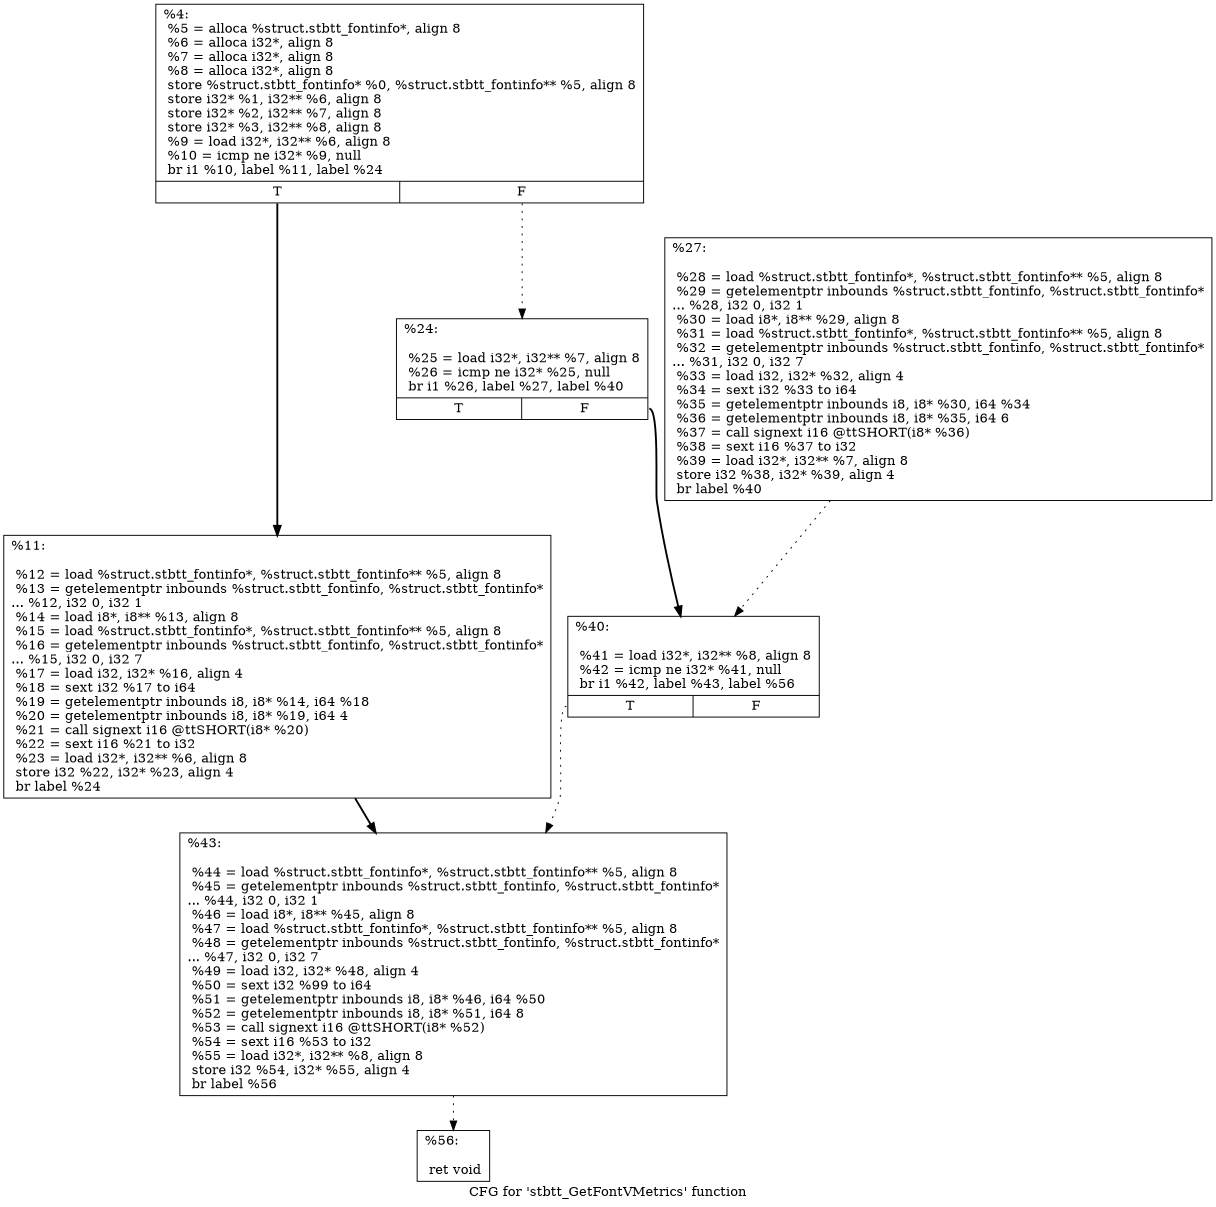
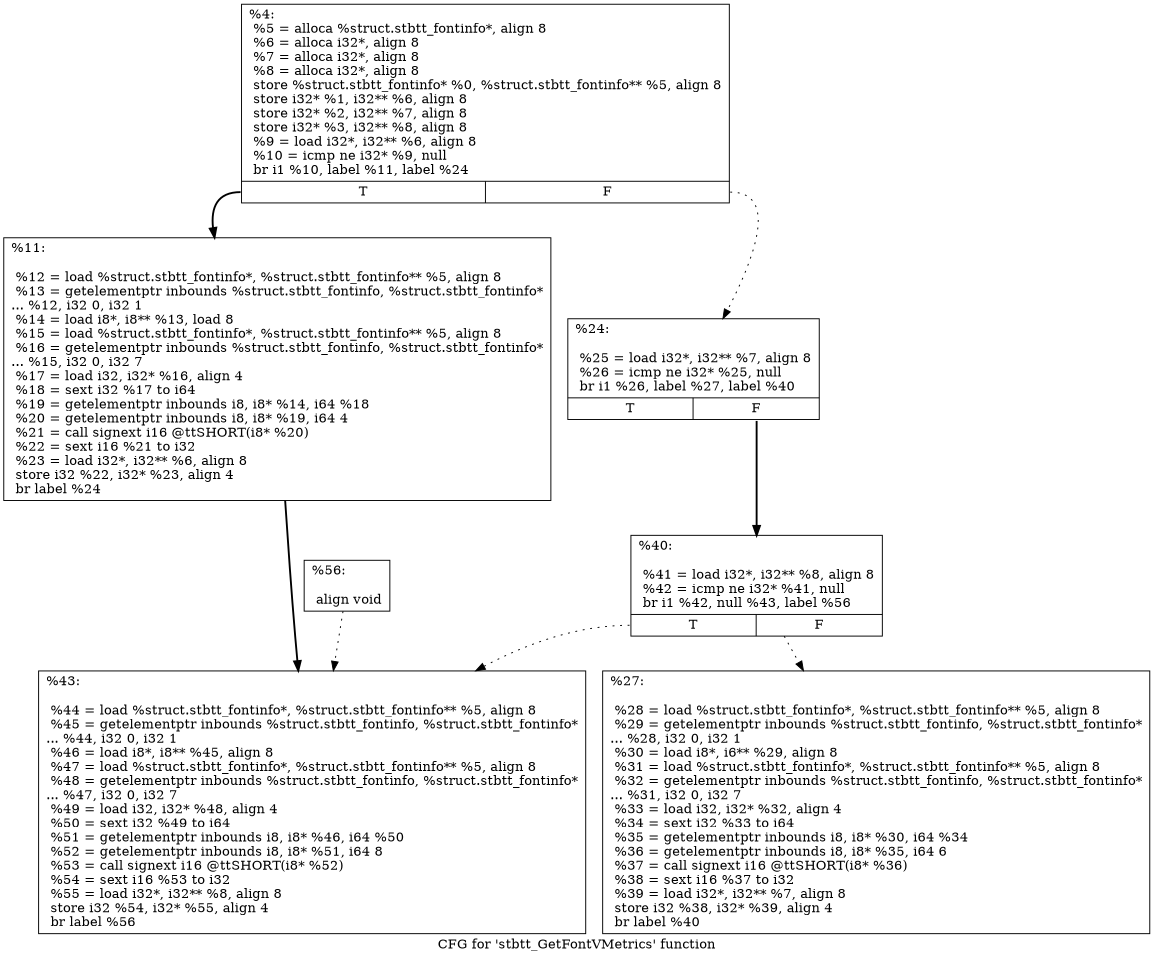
(786, 320) -> (724, 753)
(786, 555) -> (791, 649)
(125, 617) -> (123, 320)
(686, 684) -> (745, 603)
(280, 985) -> (138, 823)
(453, 1108) -> (339, 636)
(453, 1170) -> (347, 600)
